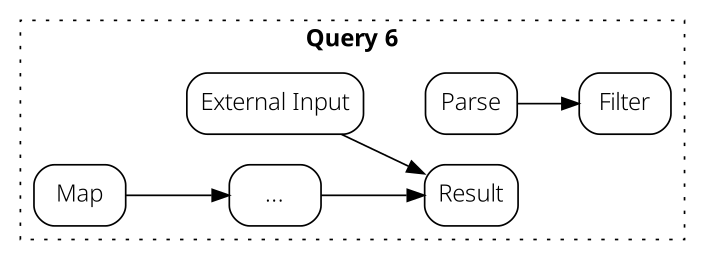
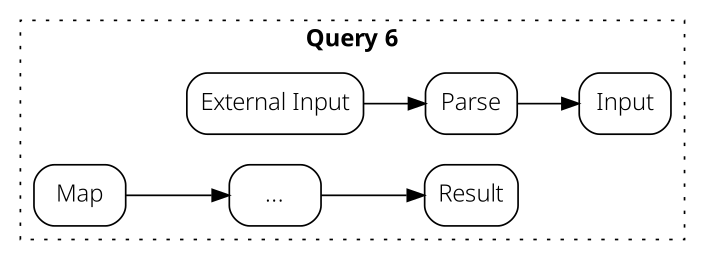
(625, 104) -> (625, 104)
(375, 150) -> (386, 104)
